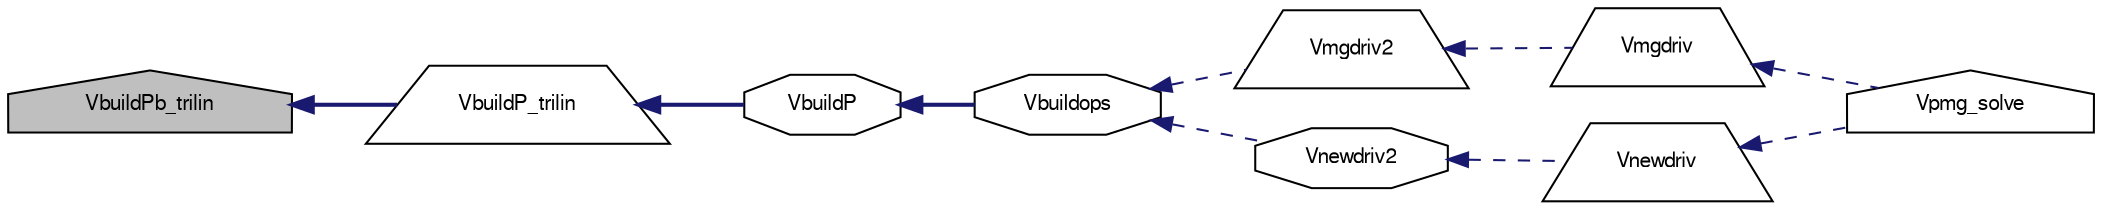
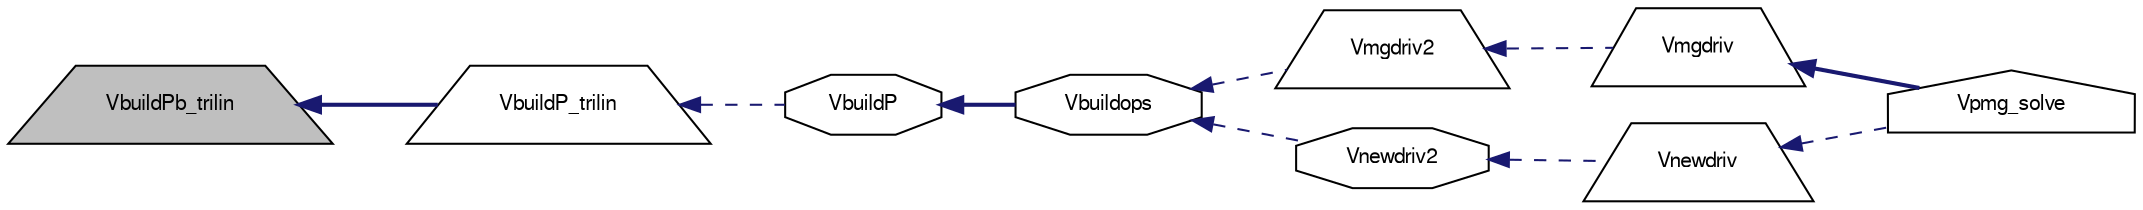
(1826, 78) -> (1867, 78)
(150, 105) -> (170, 105)
(702, 105) -> (743, 105)
